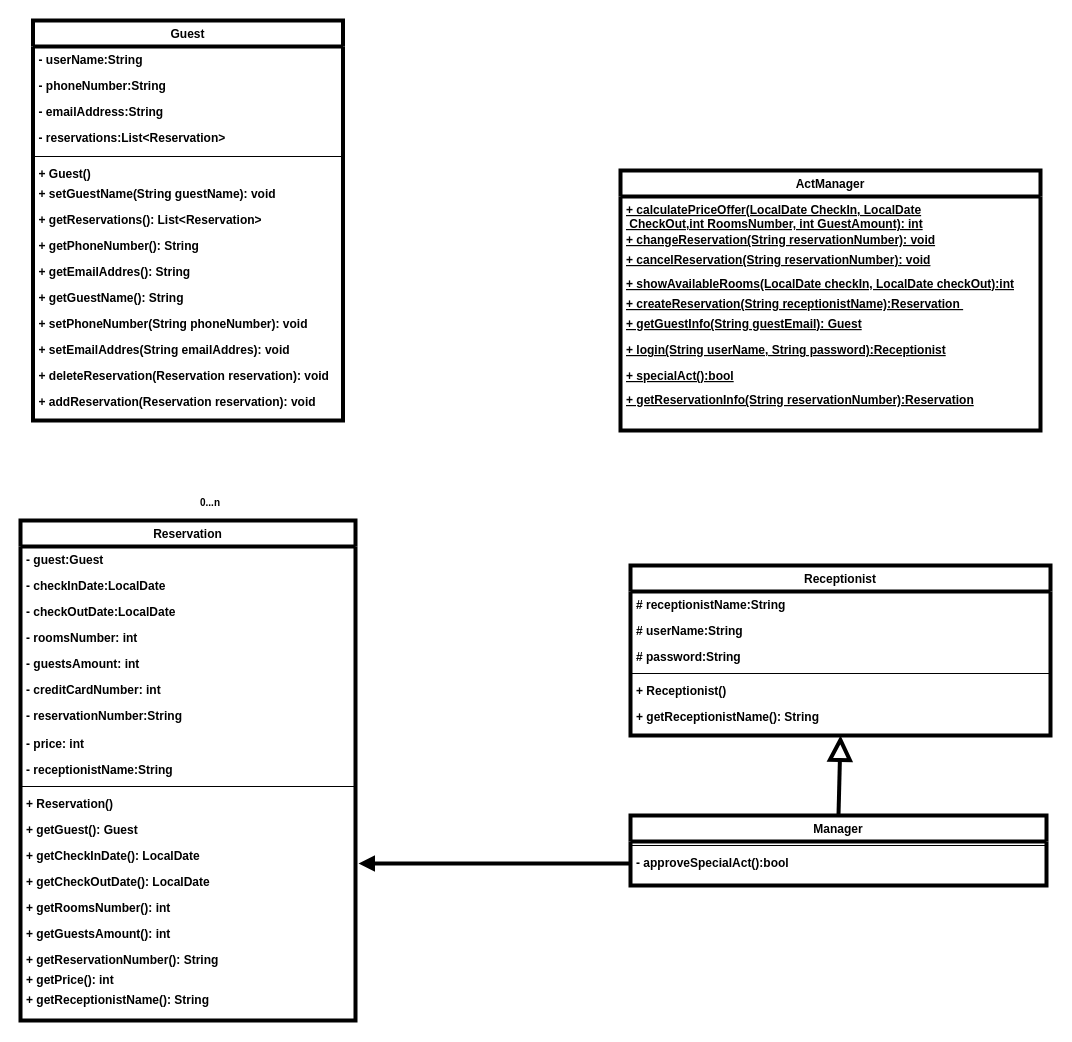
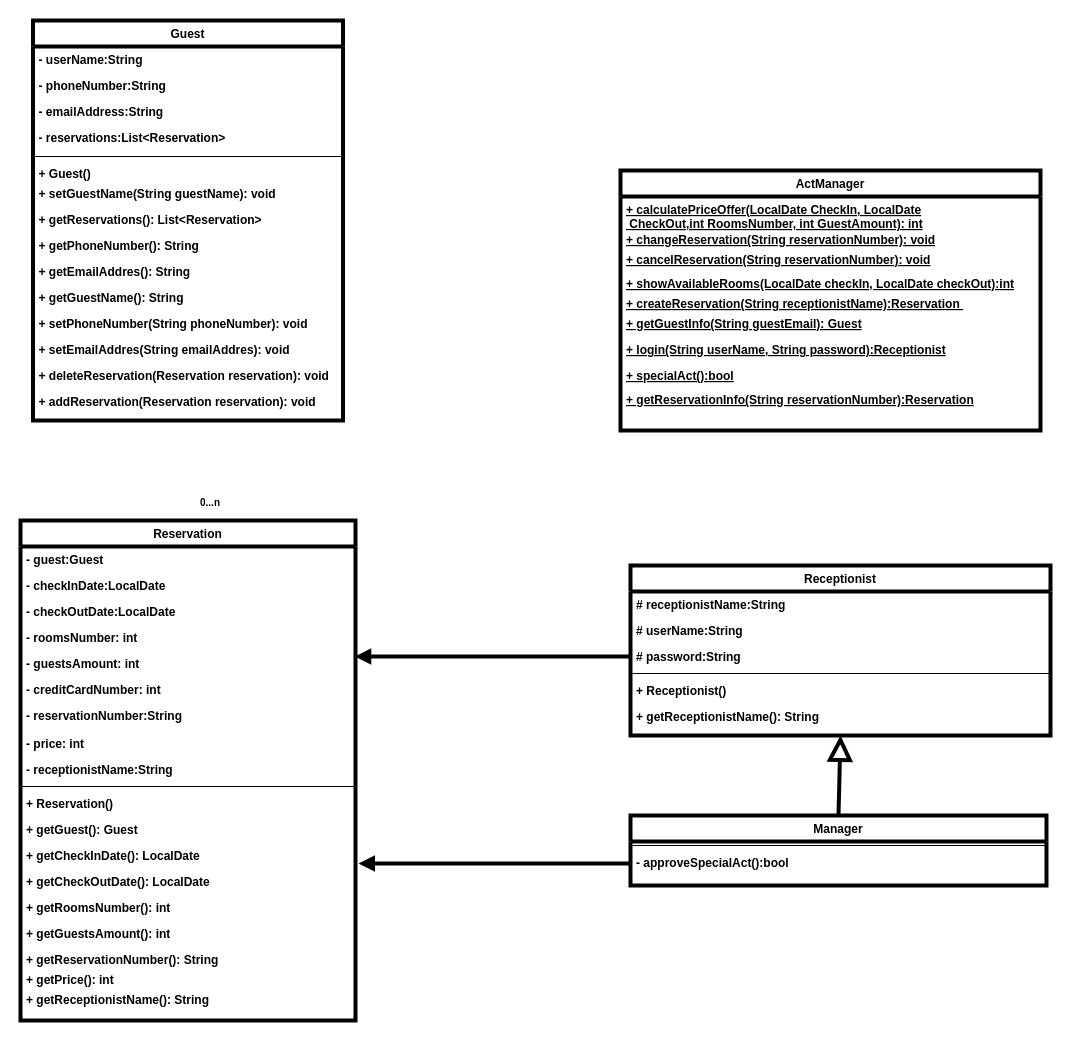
none -> (499, 657)
